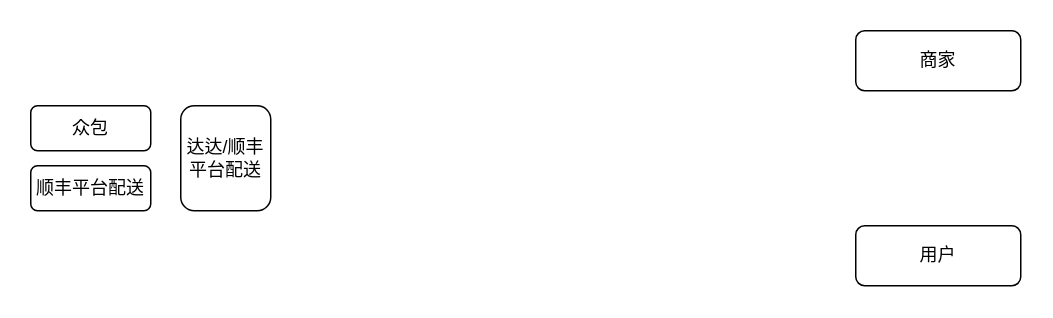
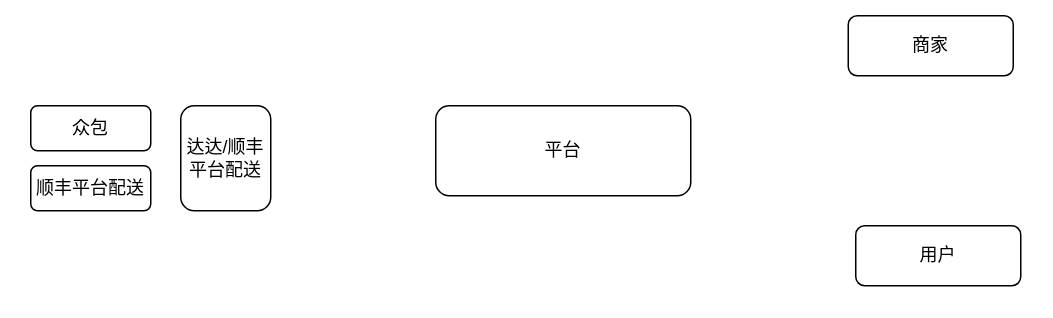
(938, 61) -> (931, 46)
none -> (563, 151)
